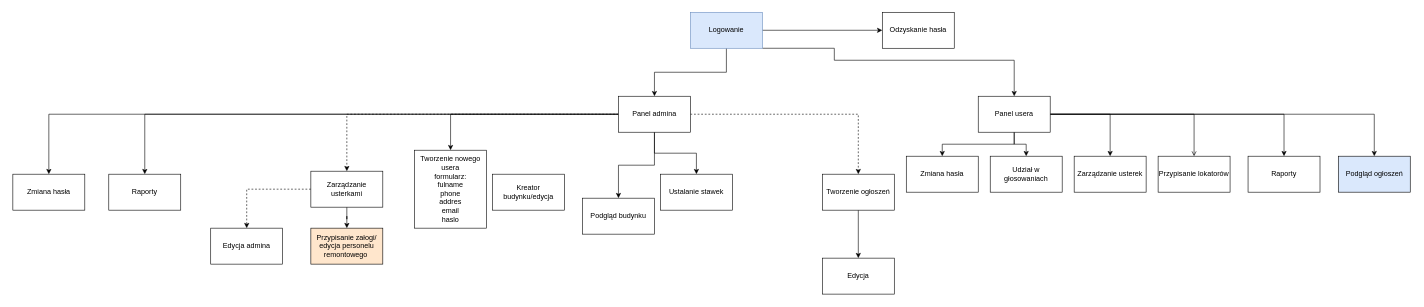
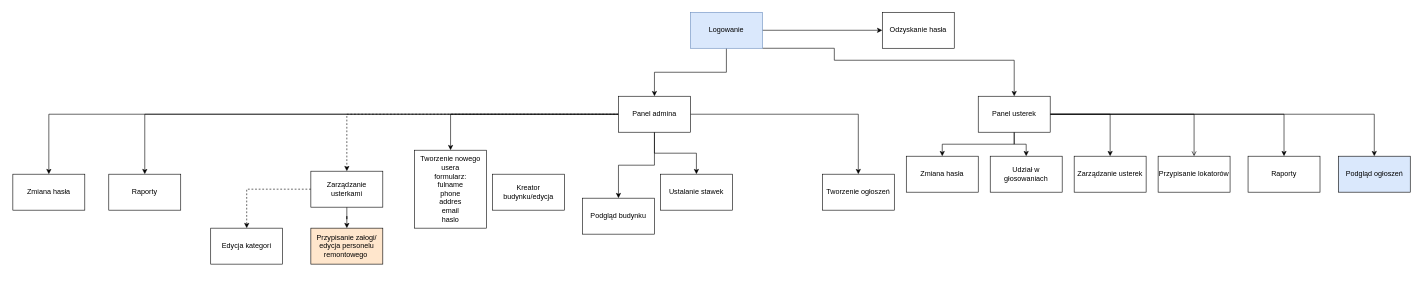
(802, 114) -> (802, 114)
(1014, 114) -> (1014, 114)
(246, 246) -> (246, 246)
(858, 252) -> none
(858, 276) -> none
